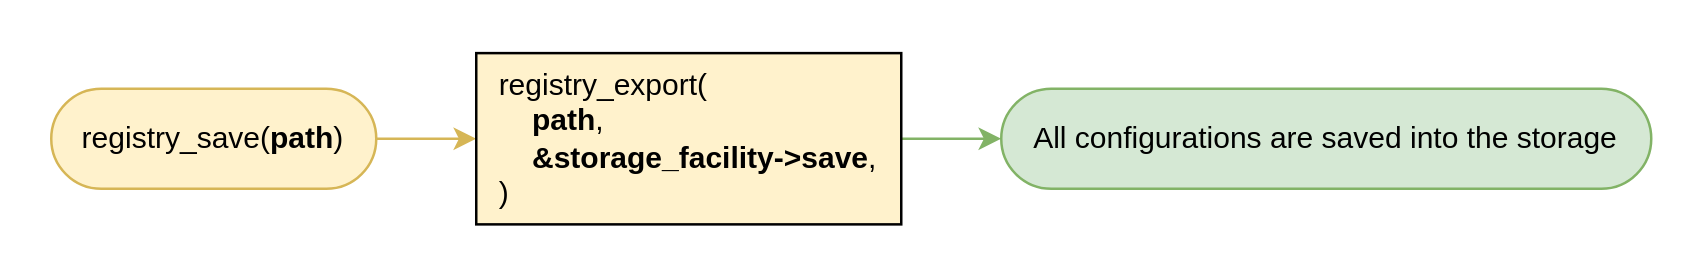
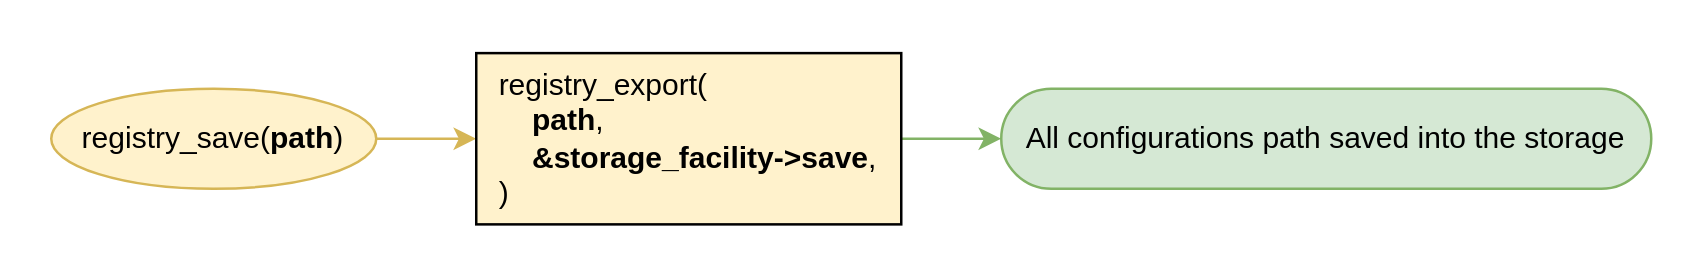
(214, 139) -> (214, 139)
(1326, 139) -> (1326, 139)
